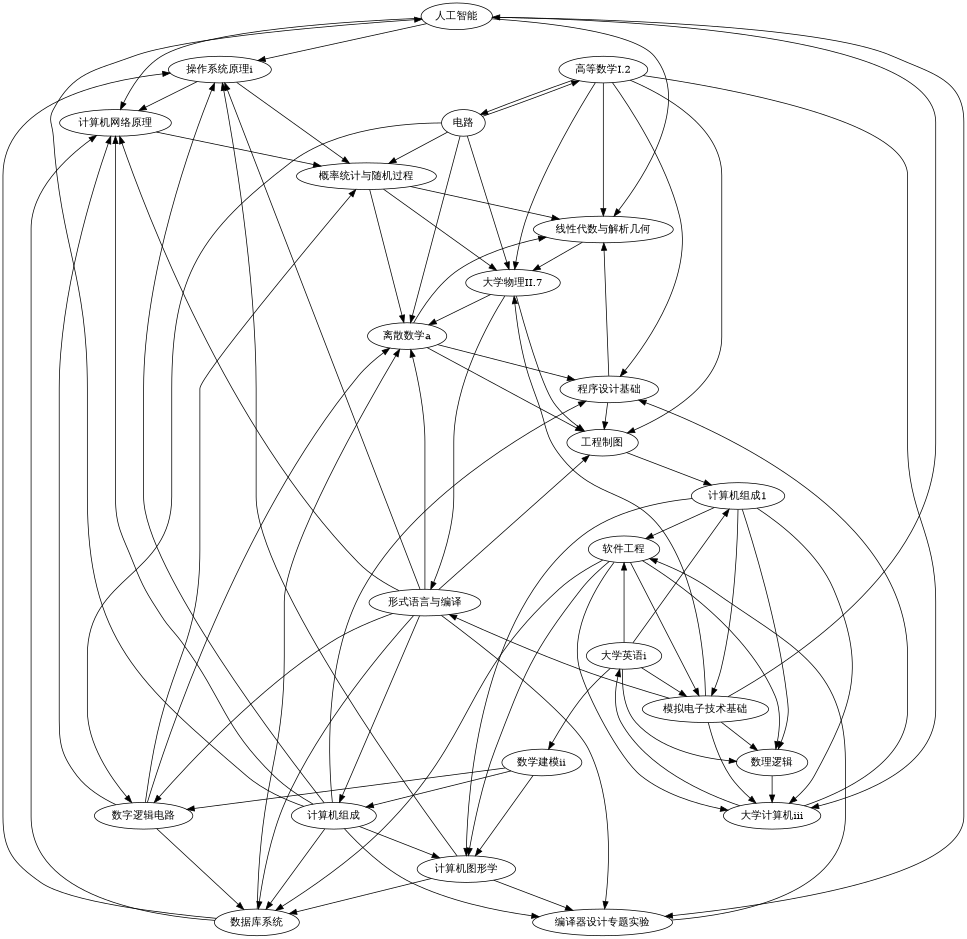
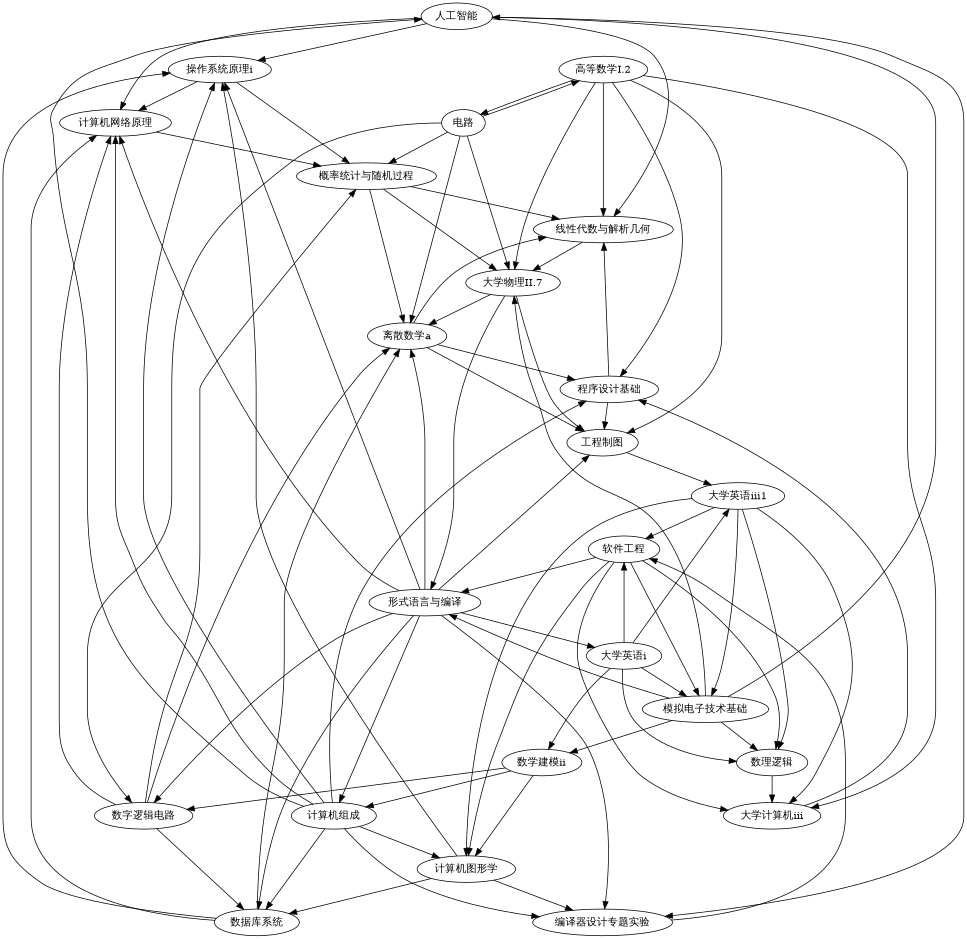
(738, 496) -> (738, 496)
(451, 740) -> (532, 574)
(654, 760) -> (524, 629)
(724, 766) -> (625, 736)
